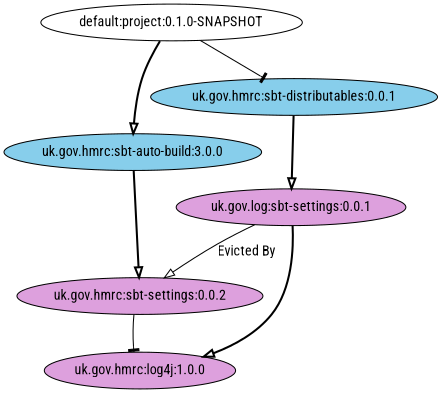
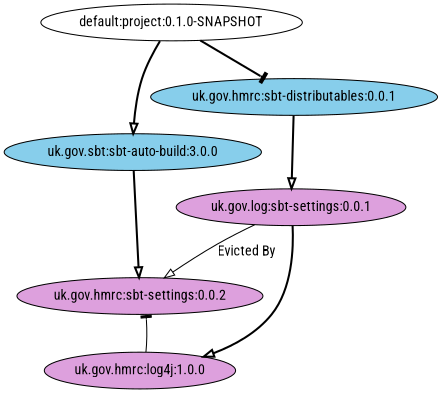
(230, 58) -> (230, 58)
(133, 152) -> (133, 152)
(133, 331) -> (147, 336)
